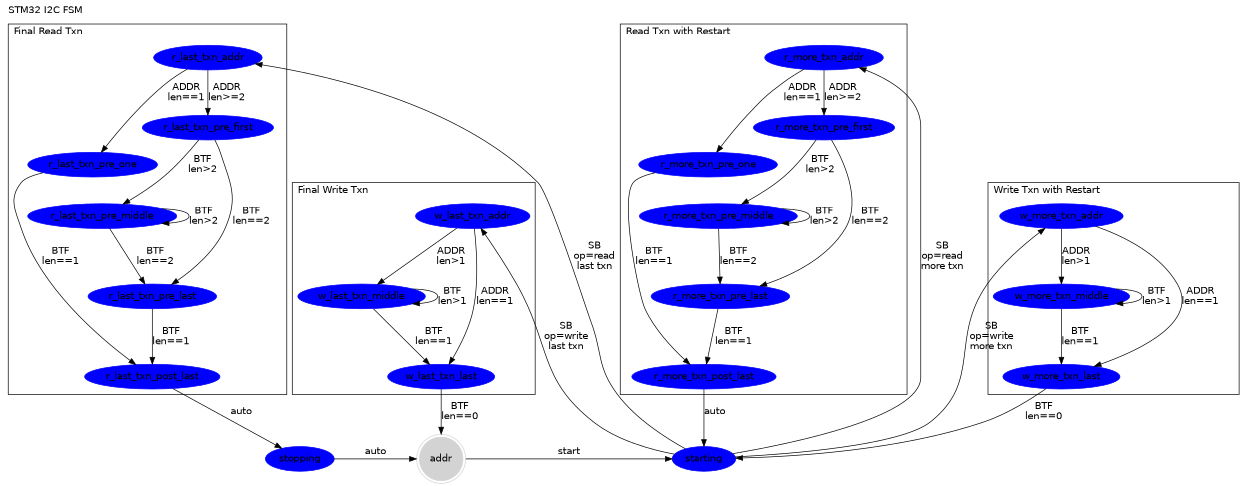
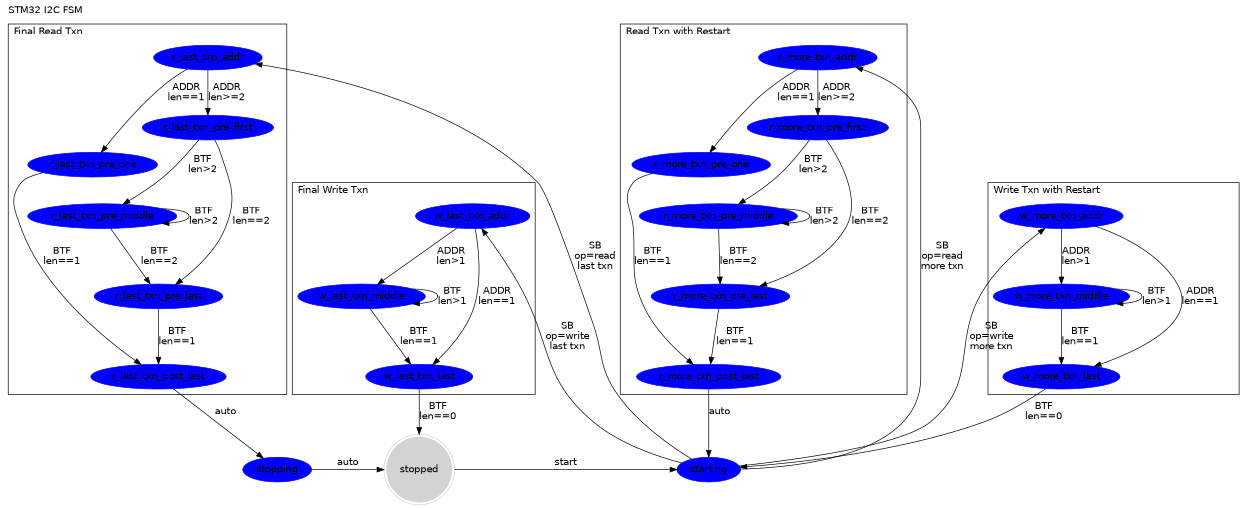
(441, 459) -> (419, 470)
